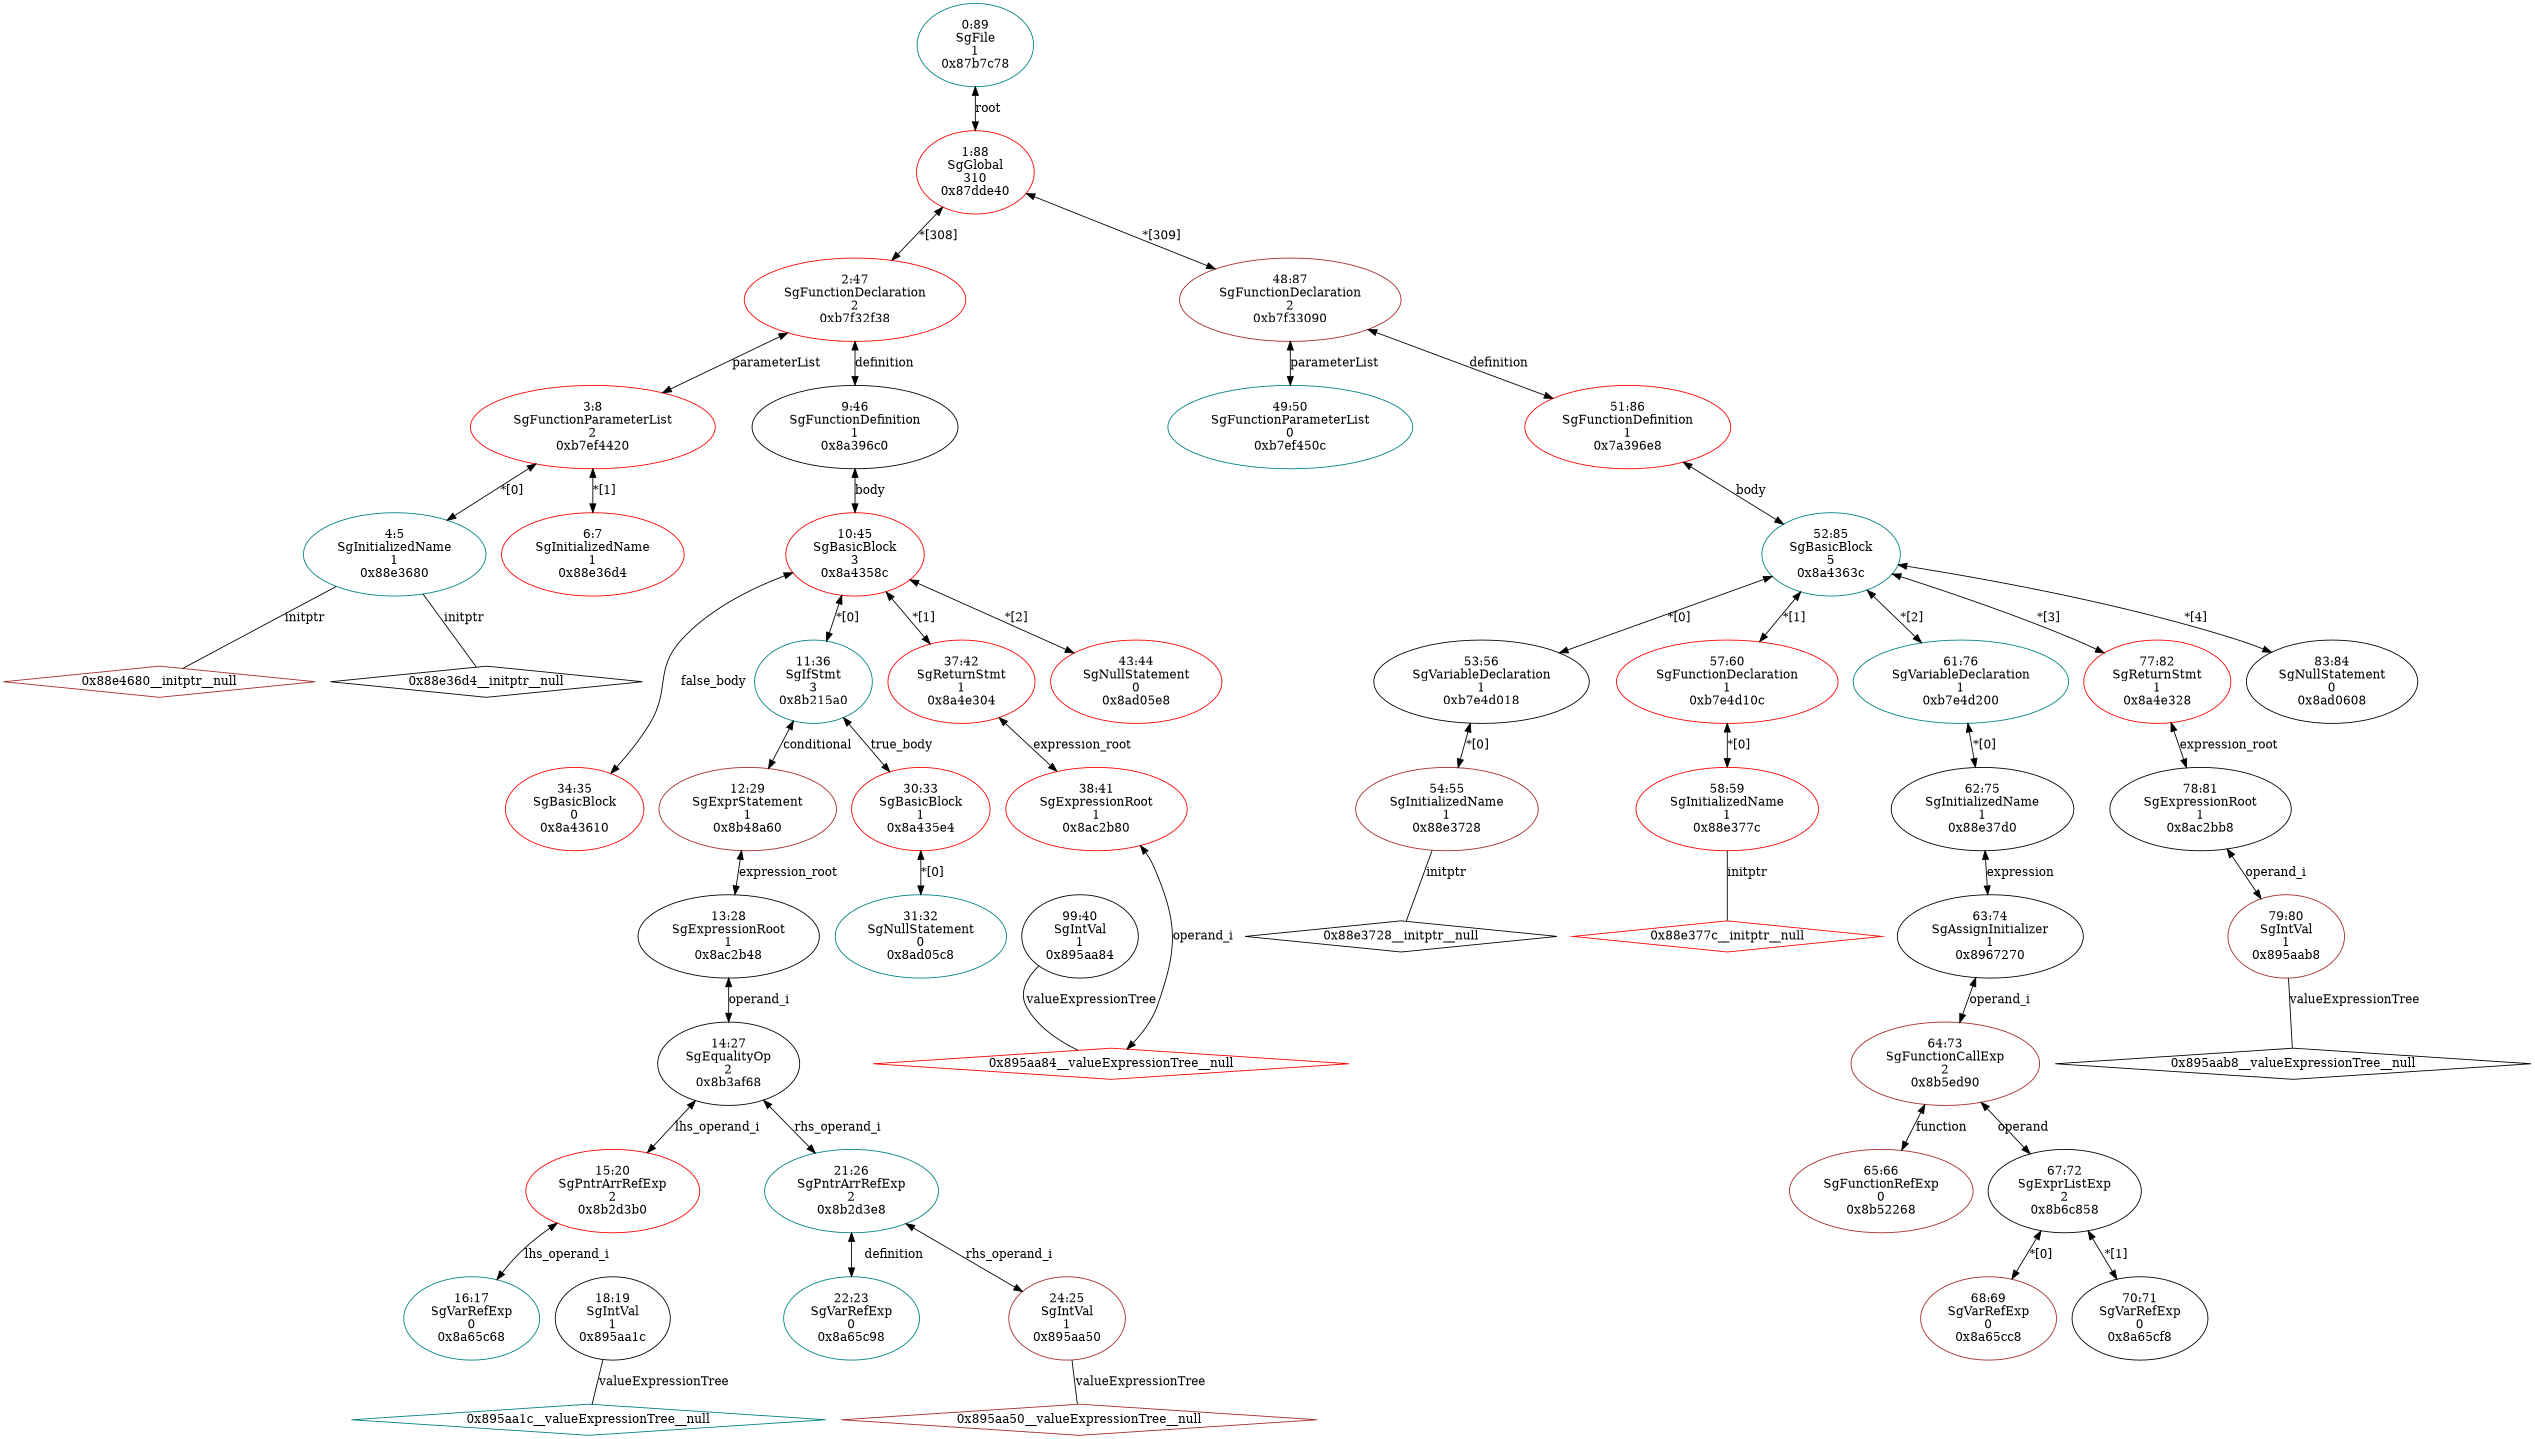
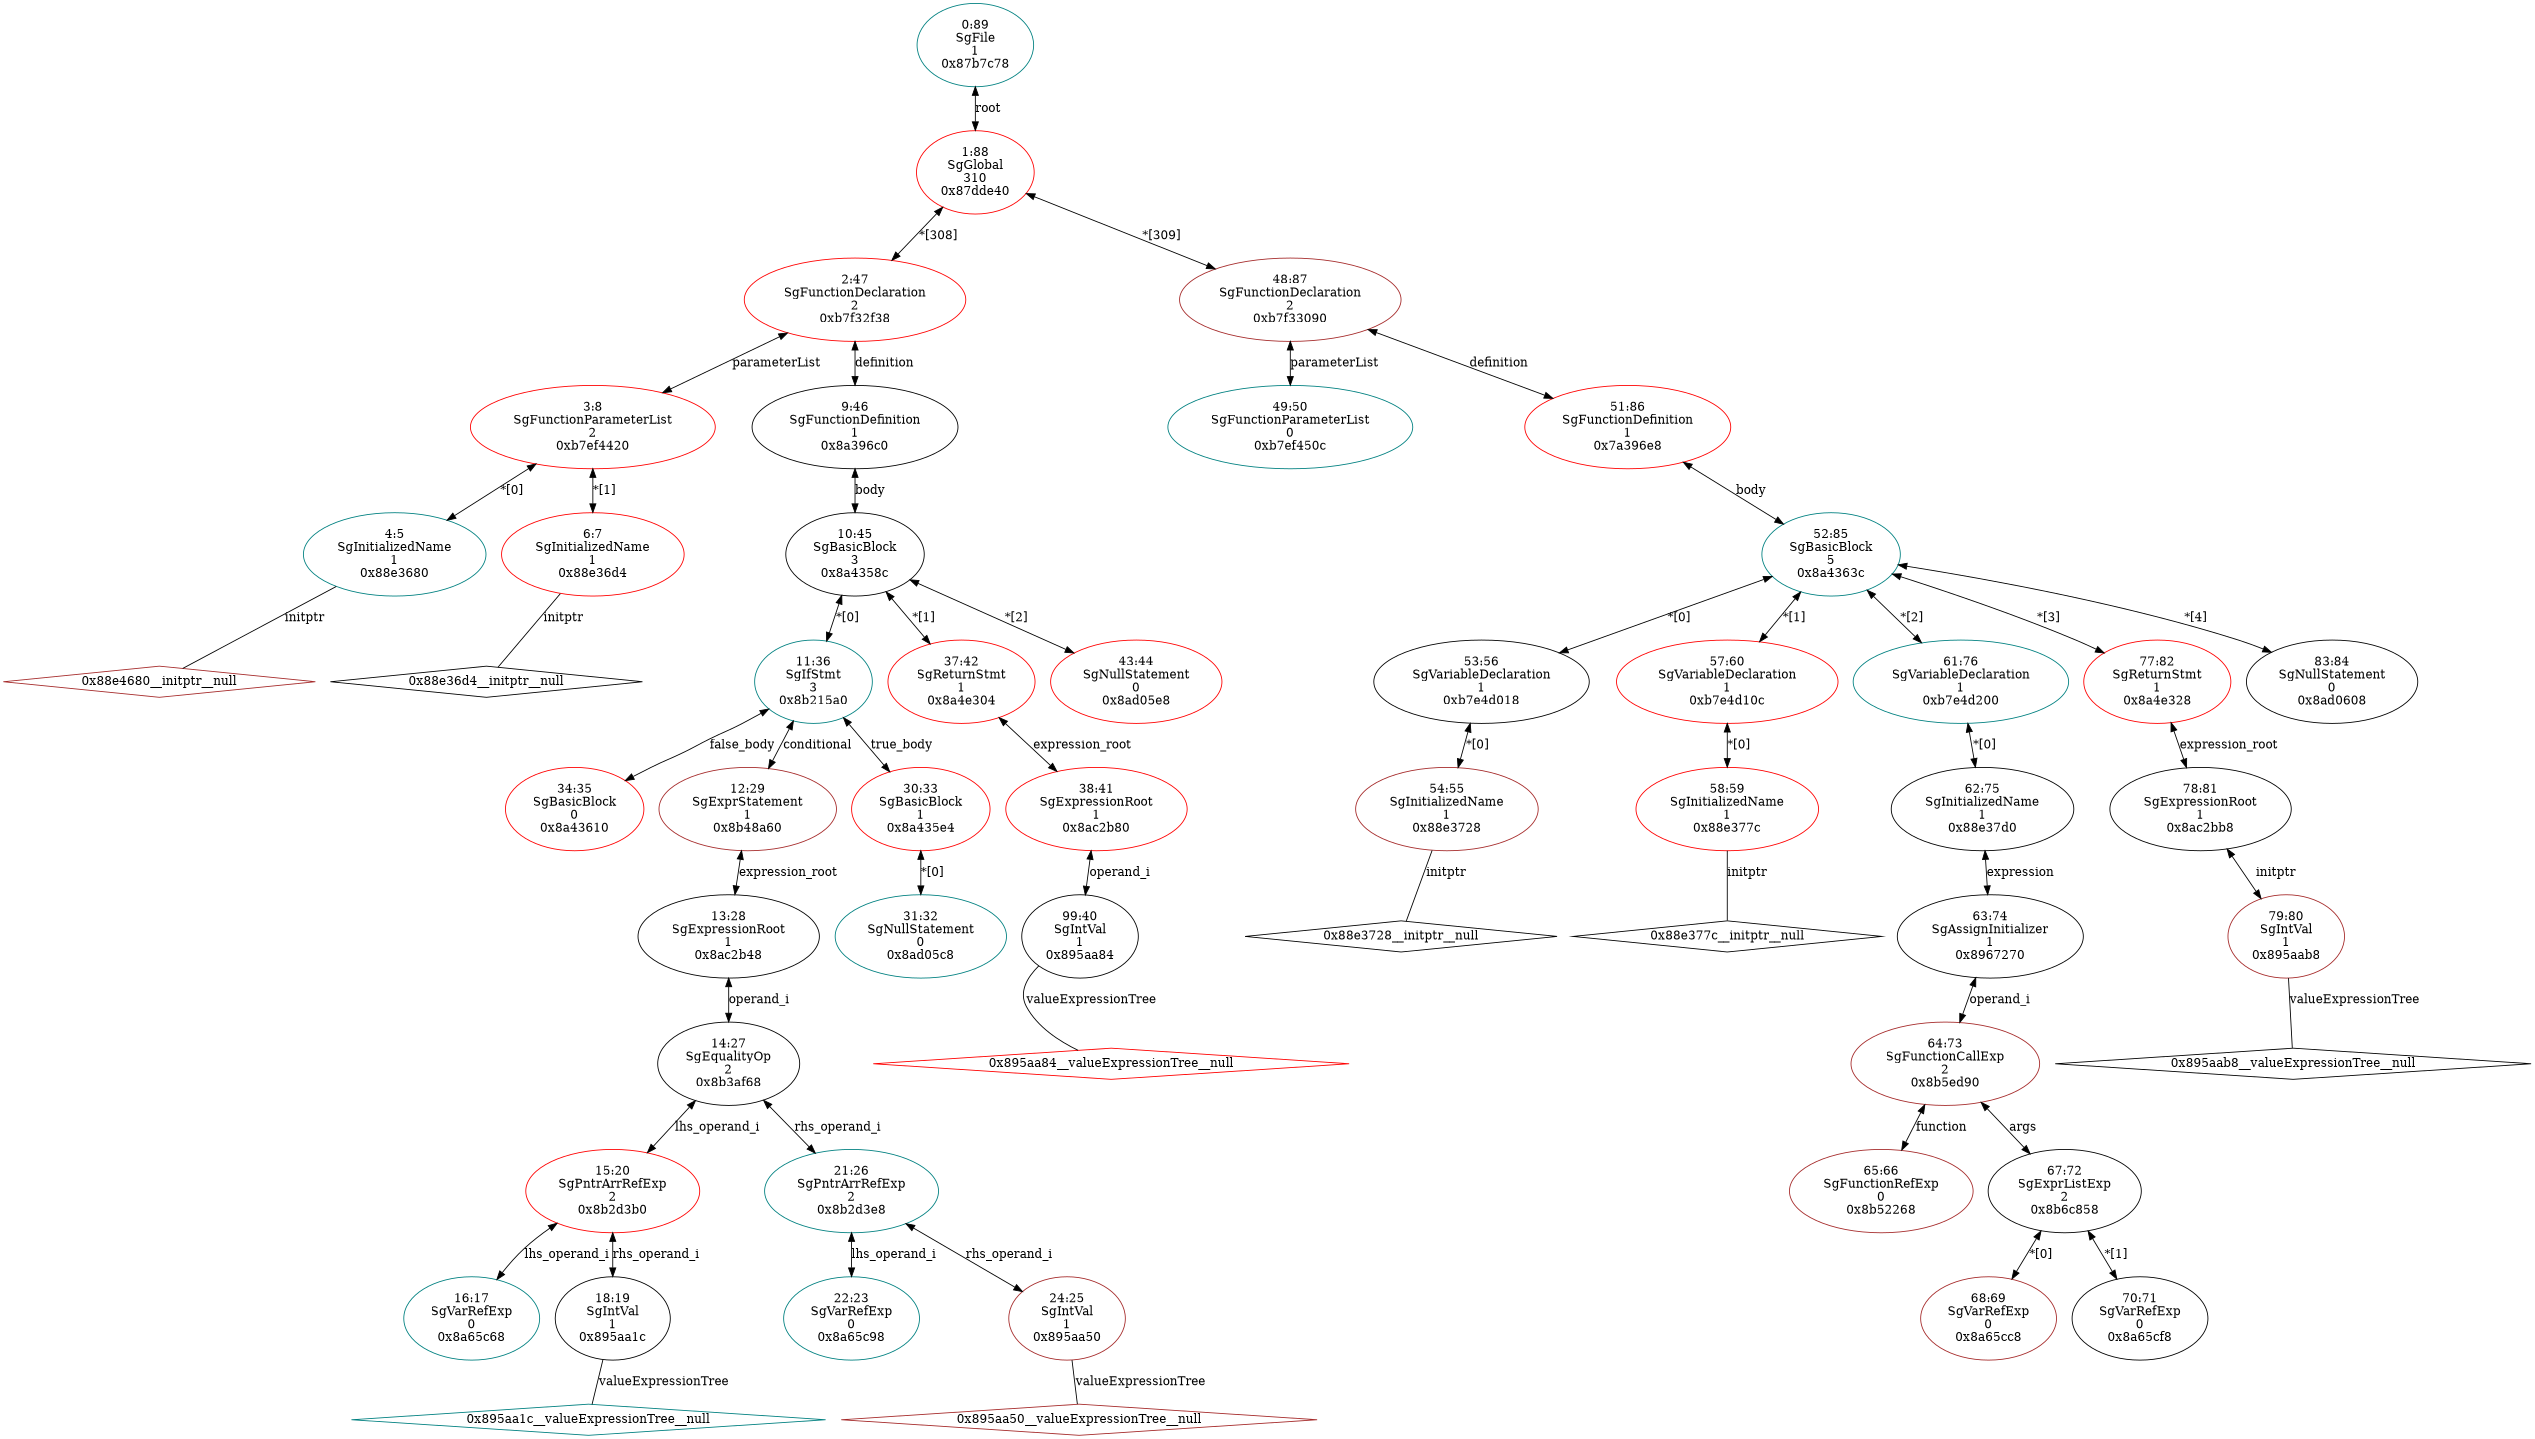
(855, 554) -> (855, 554)
(450, 630) -> (529, 630)
(674, 649) -> (697, 745)
(1727, 682) -> (1727, 682)
(2276, 873) -> (2276, 873)
(1727, 936) -> (1727, 936)
(1172, 950) -> (1088, 873)
(2023, 1127) -> (2023, 1127)
none -> (613, 1255)
(894, 1255) -> (894, 1255)
